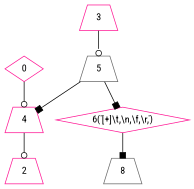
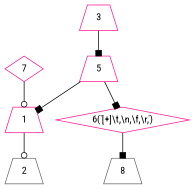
(99, 40) -> (99, 40)
(24, 69) -> (24, 69)
(99, 69) -> (99, 69)
(24, 120) -> (24, 120)
(24, 171) -> (24, 171)
